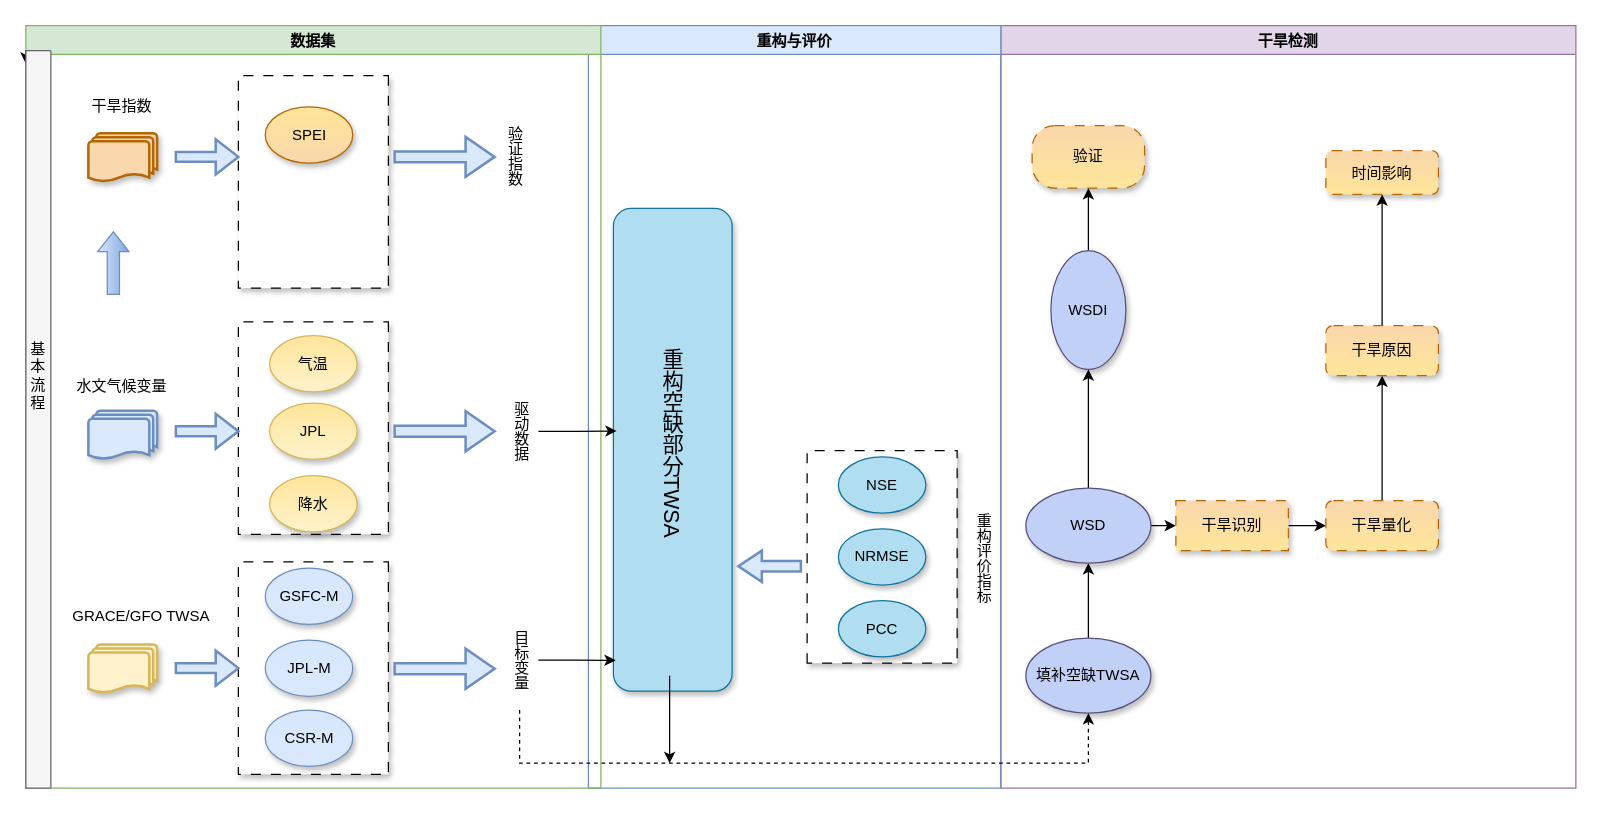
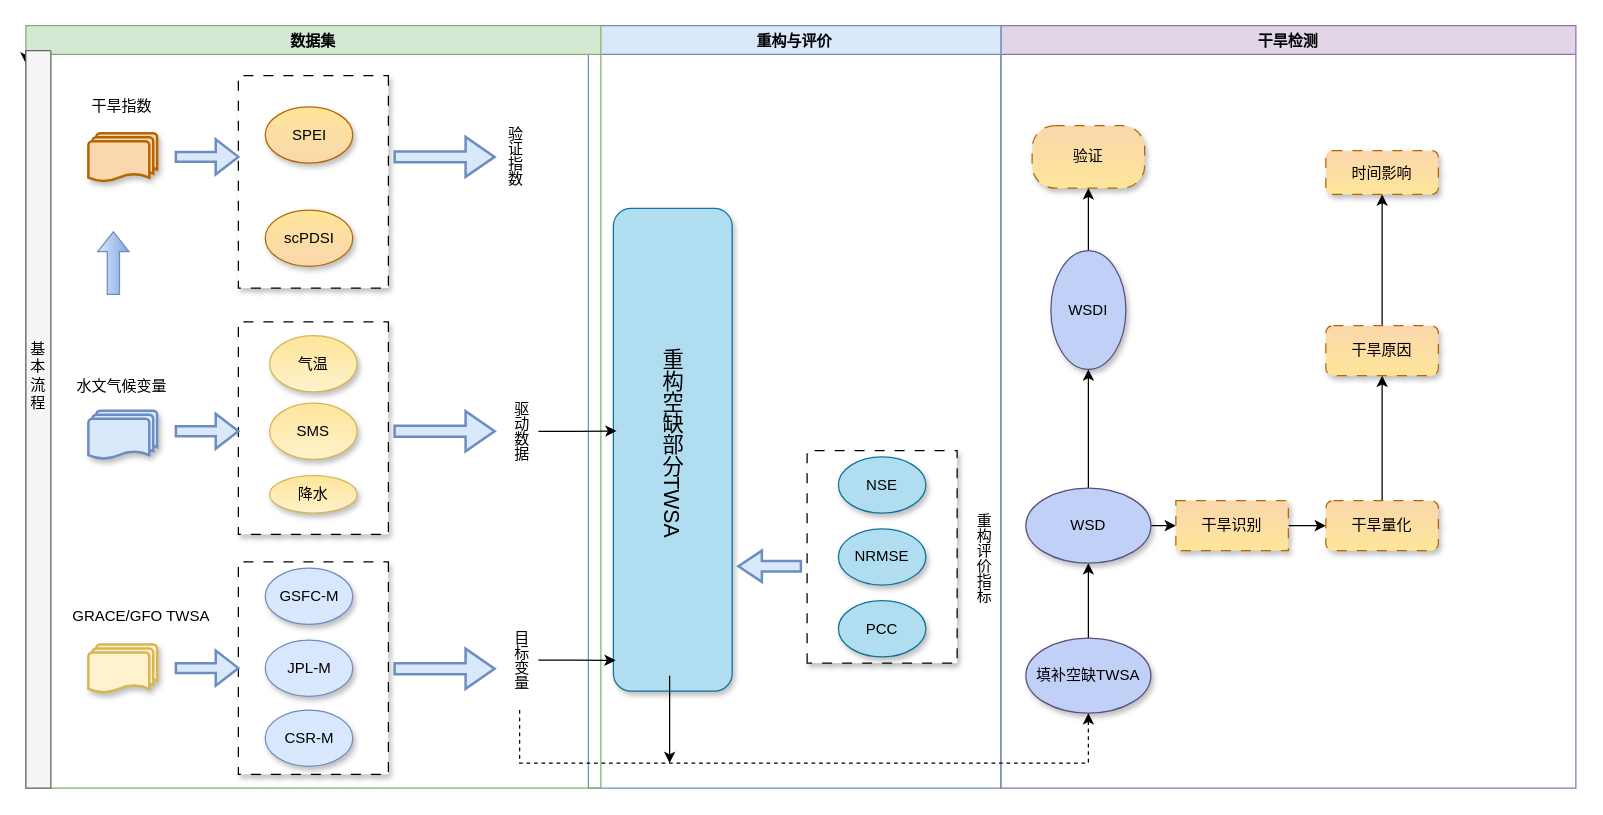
none -> (309, 238)
(313, 432) -> (313, 432)
(313, 504) -> (313, 494)
